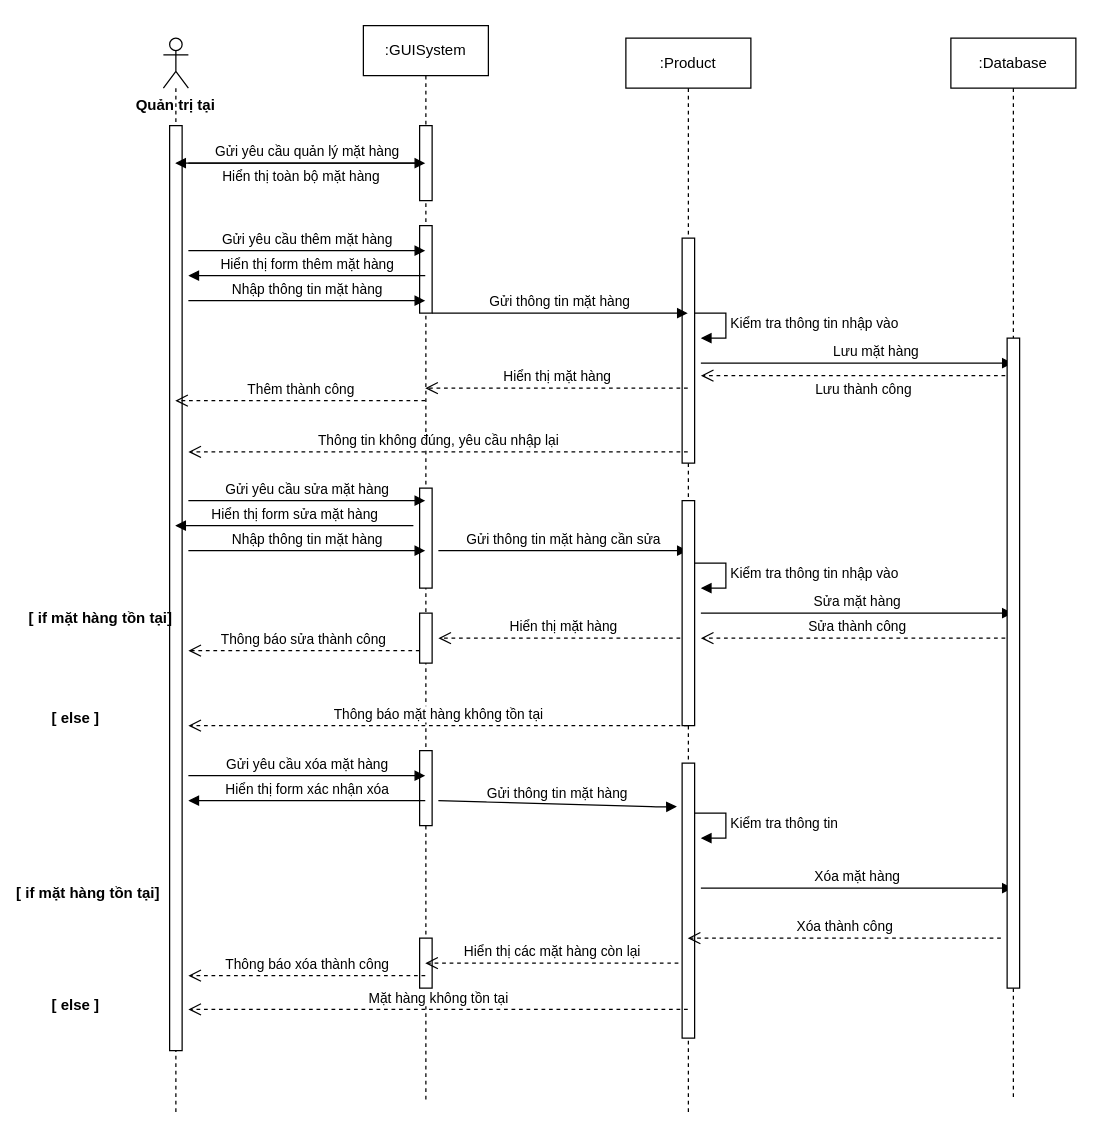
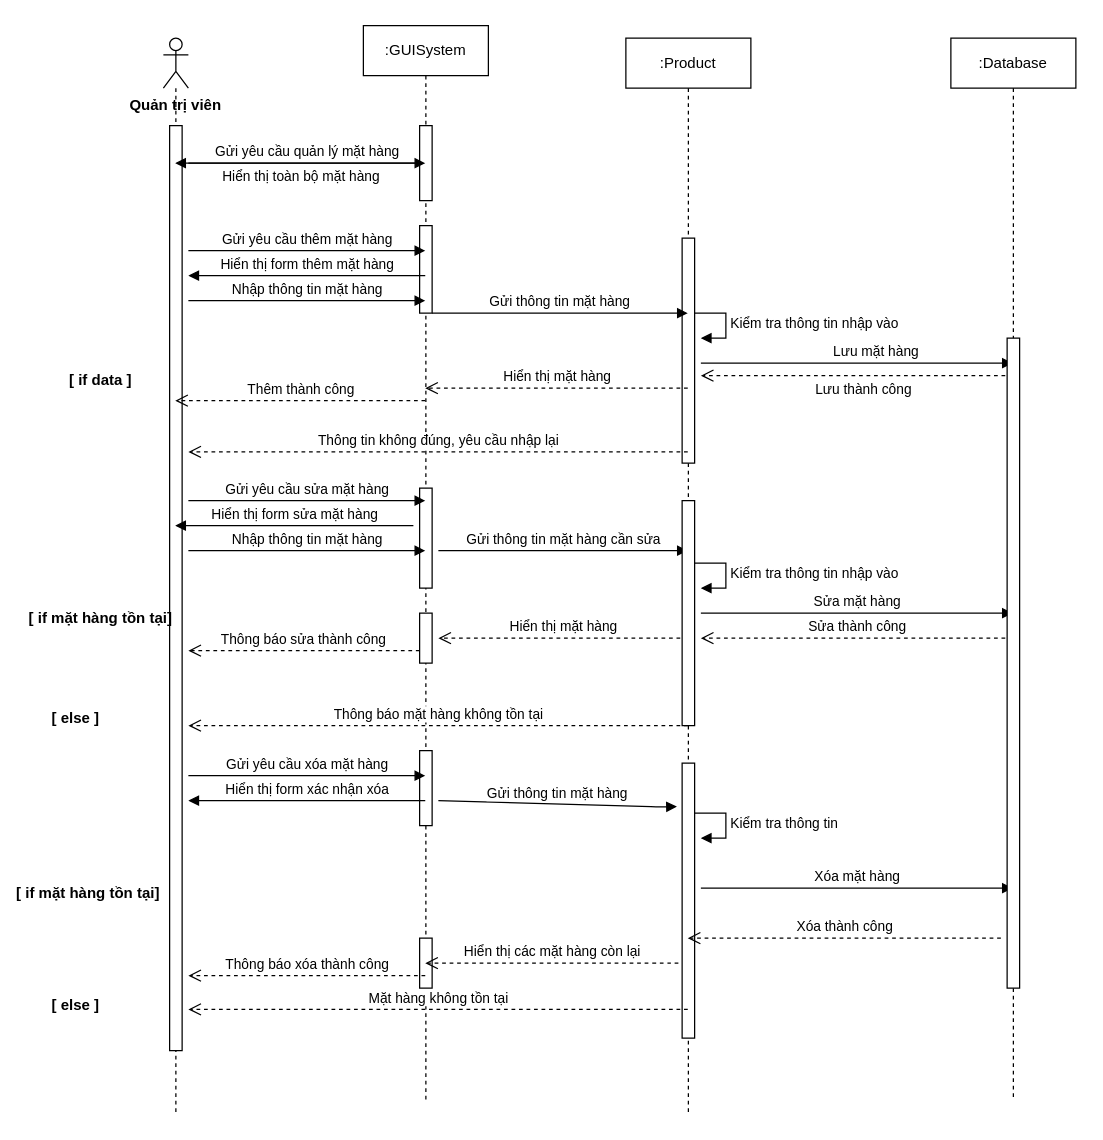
(175, 105) -> (175, 105)
none -> (101, 379)
